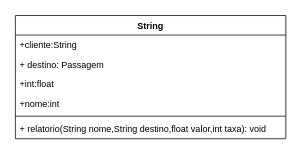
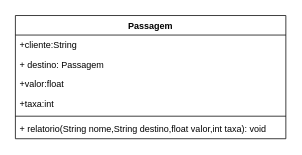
(150, 26) -> (150, 26)
(41, 84) -> (46, 84)
(40, 104) -> (40, 104)
